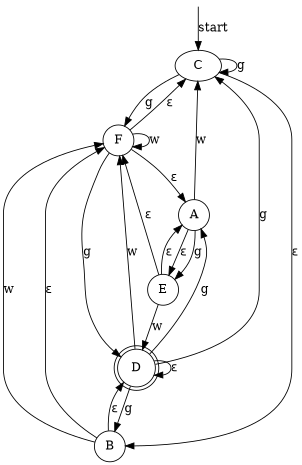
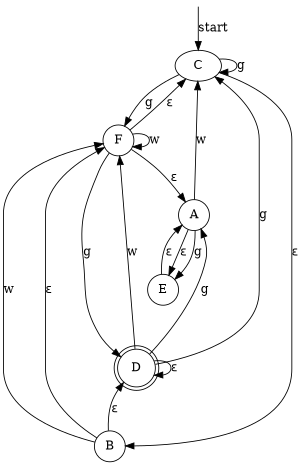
(142, 219) -> none
(152, 323) -> none
(124, 405) -> none
